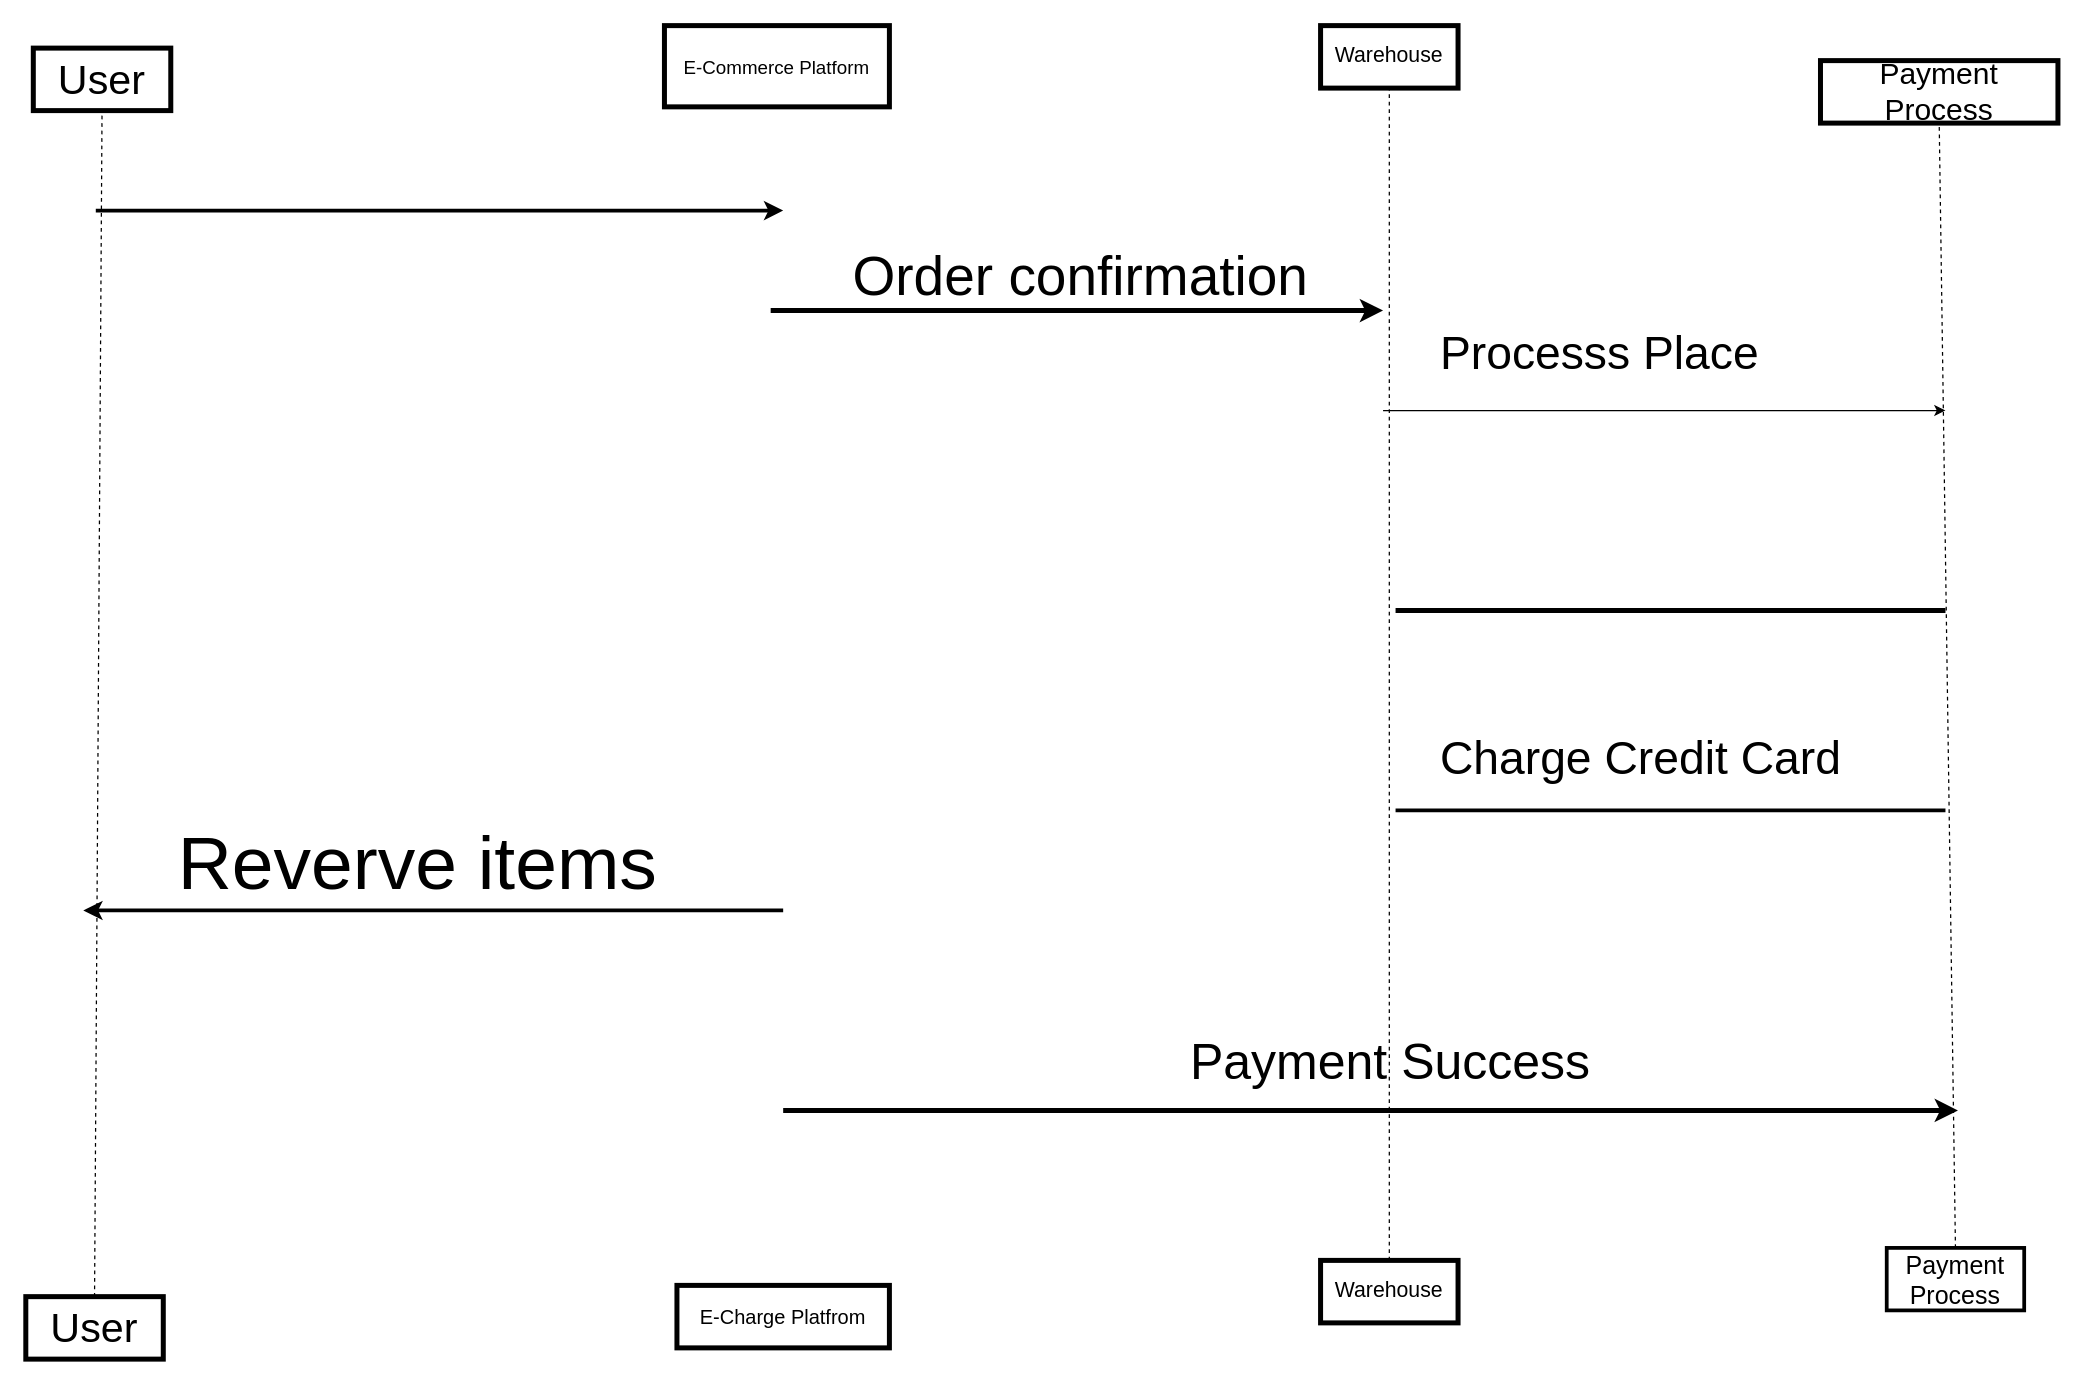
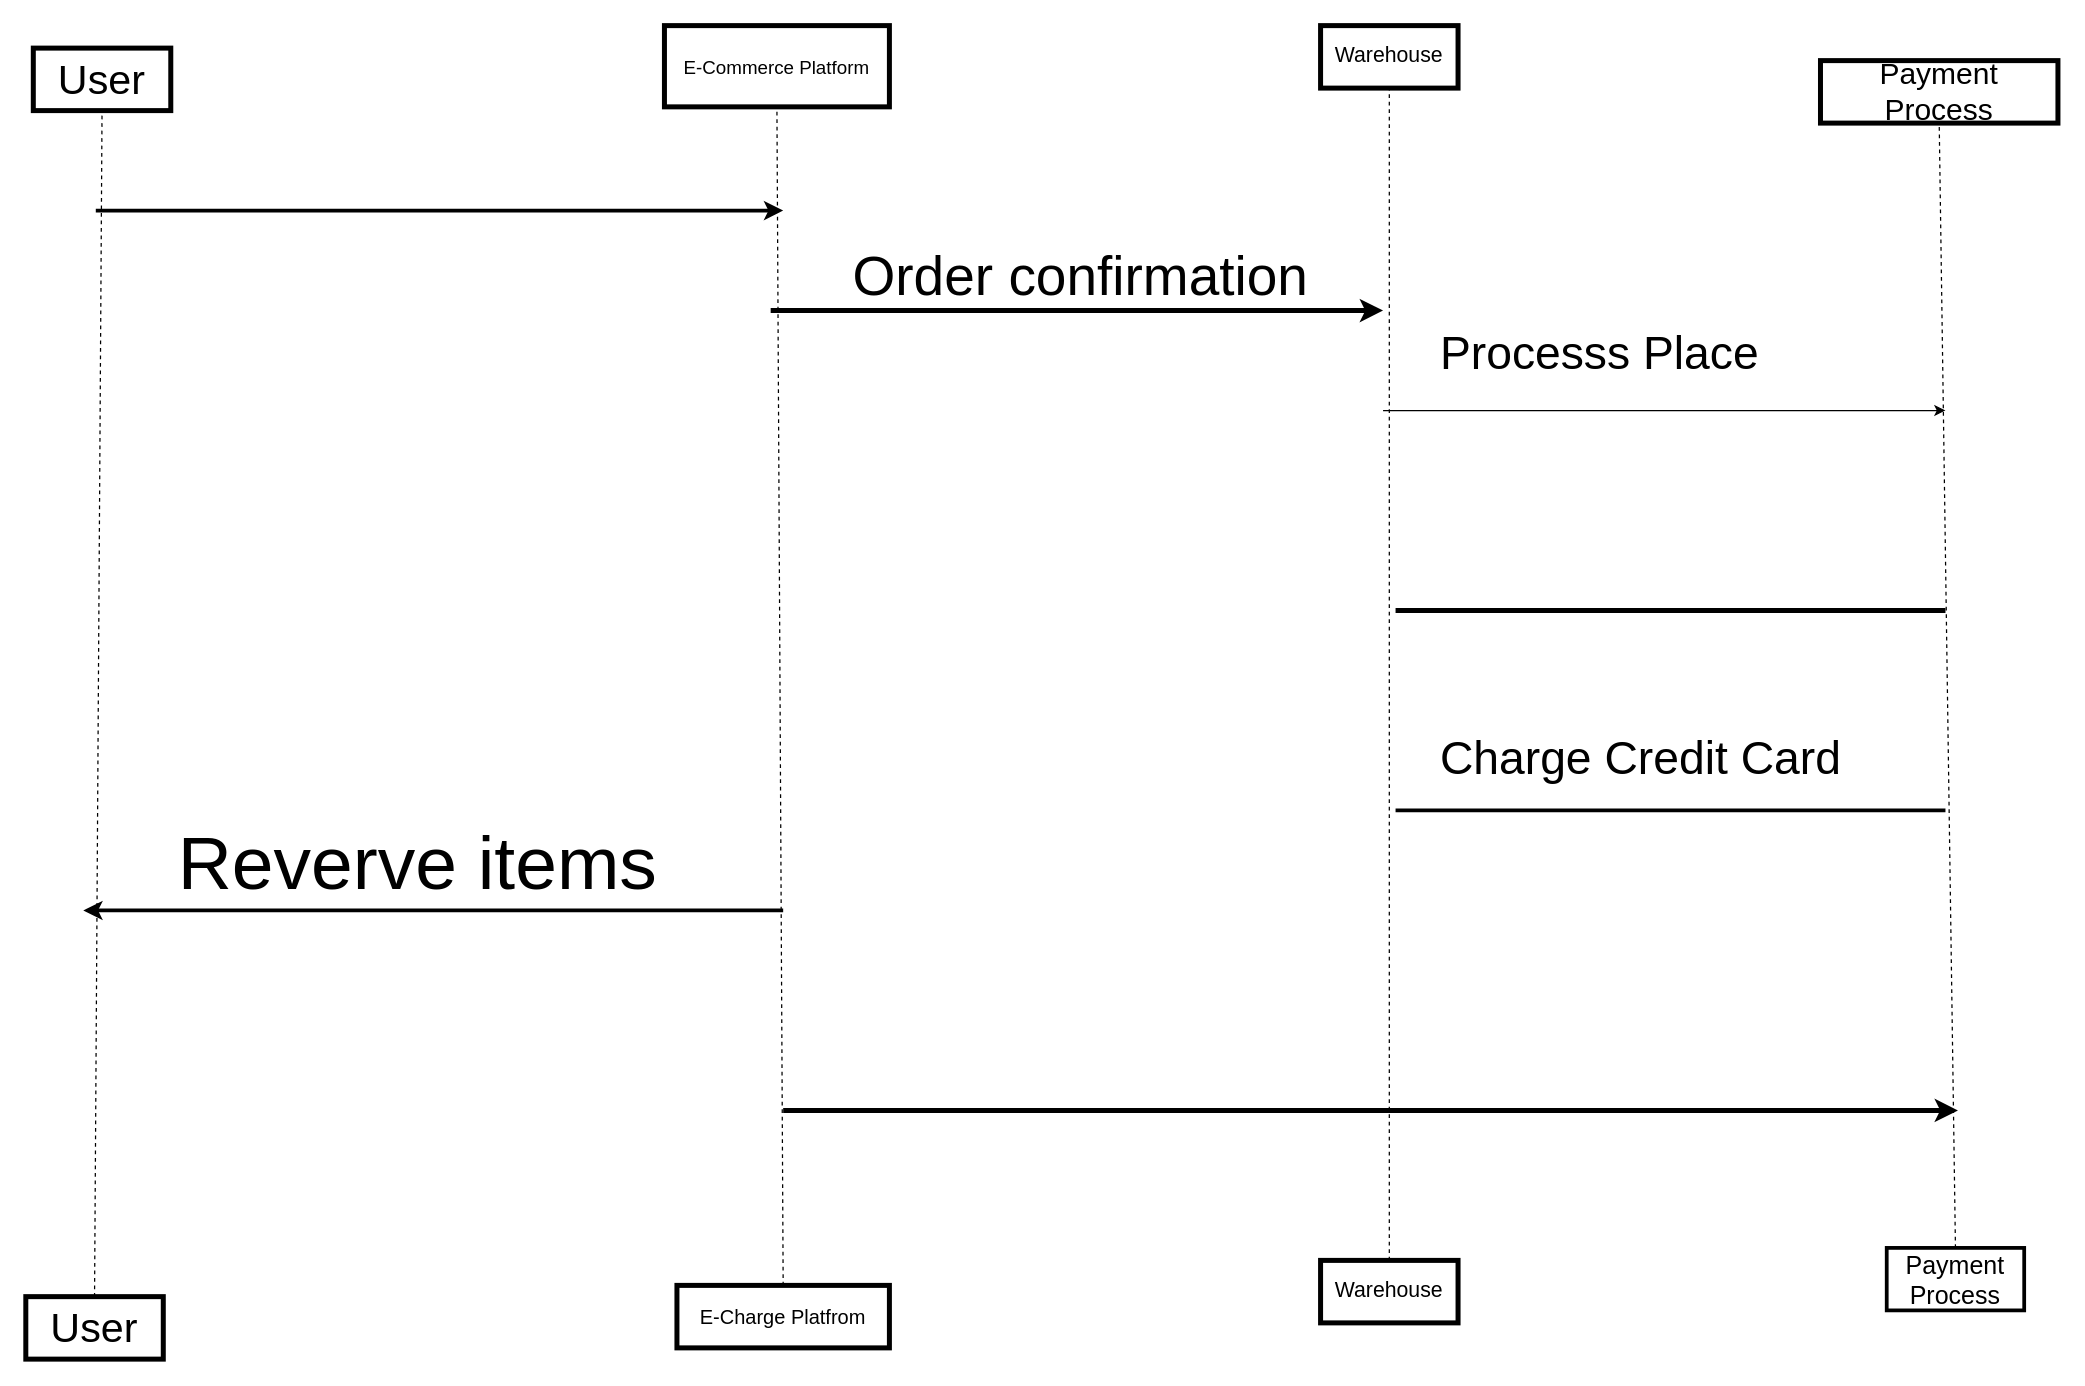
none -> (780, 749)
(1433, 1077) -> none
